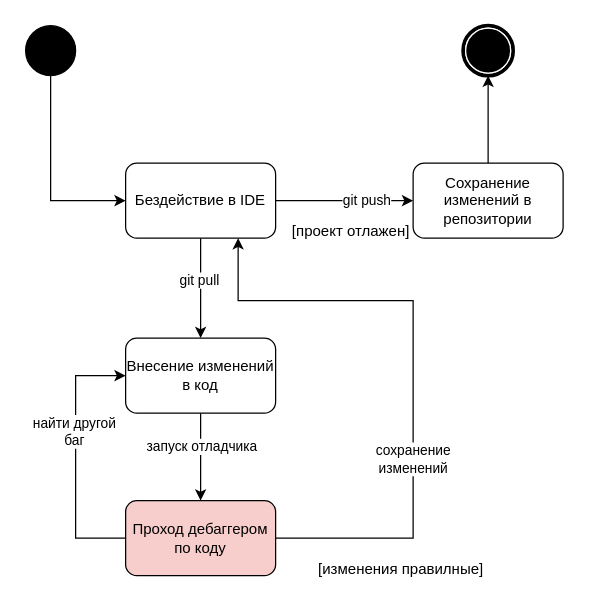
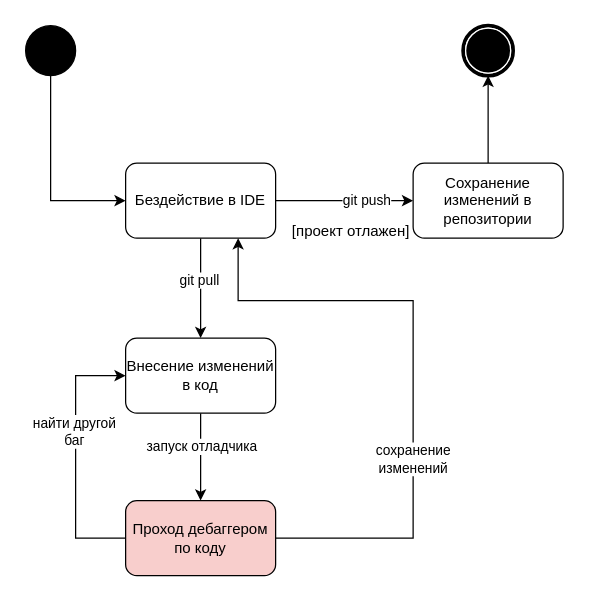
(401, 569) -> none
